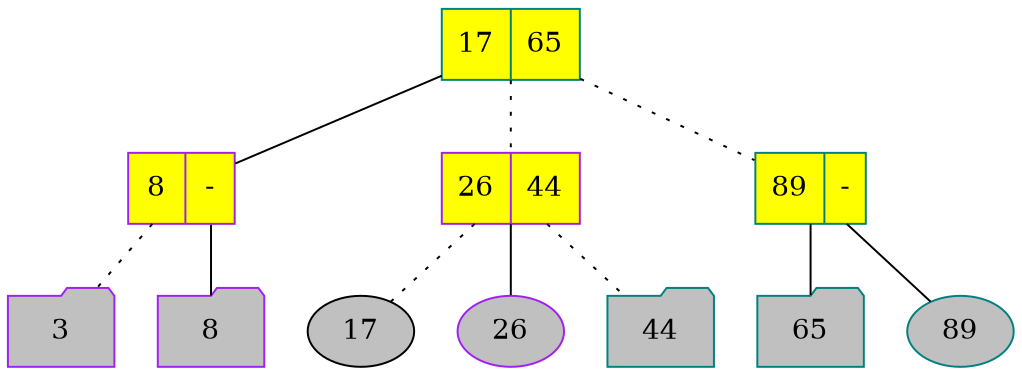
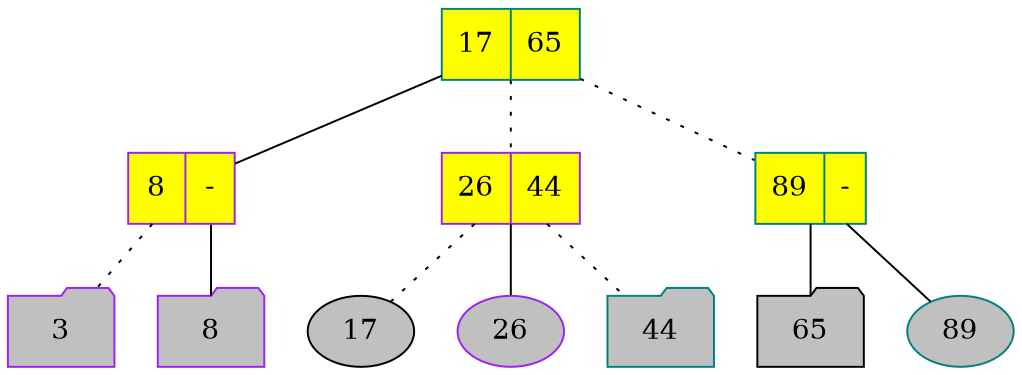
(811, 331) -> (811, 331)
